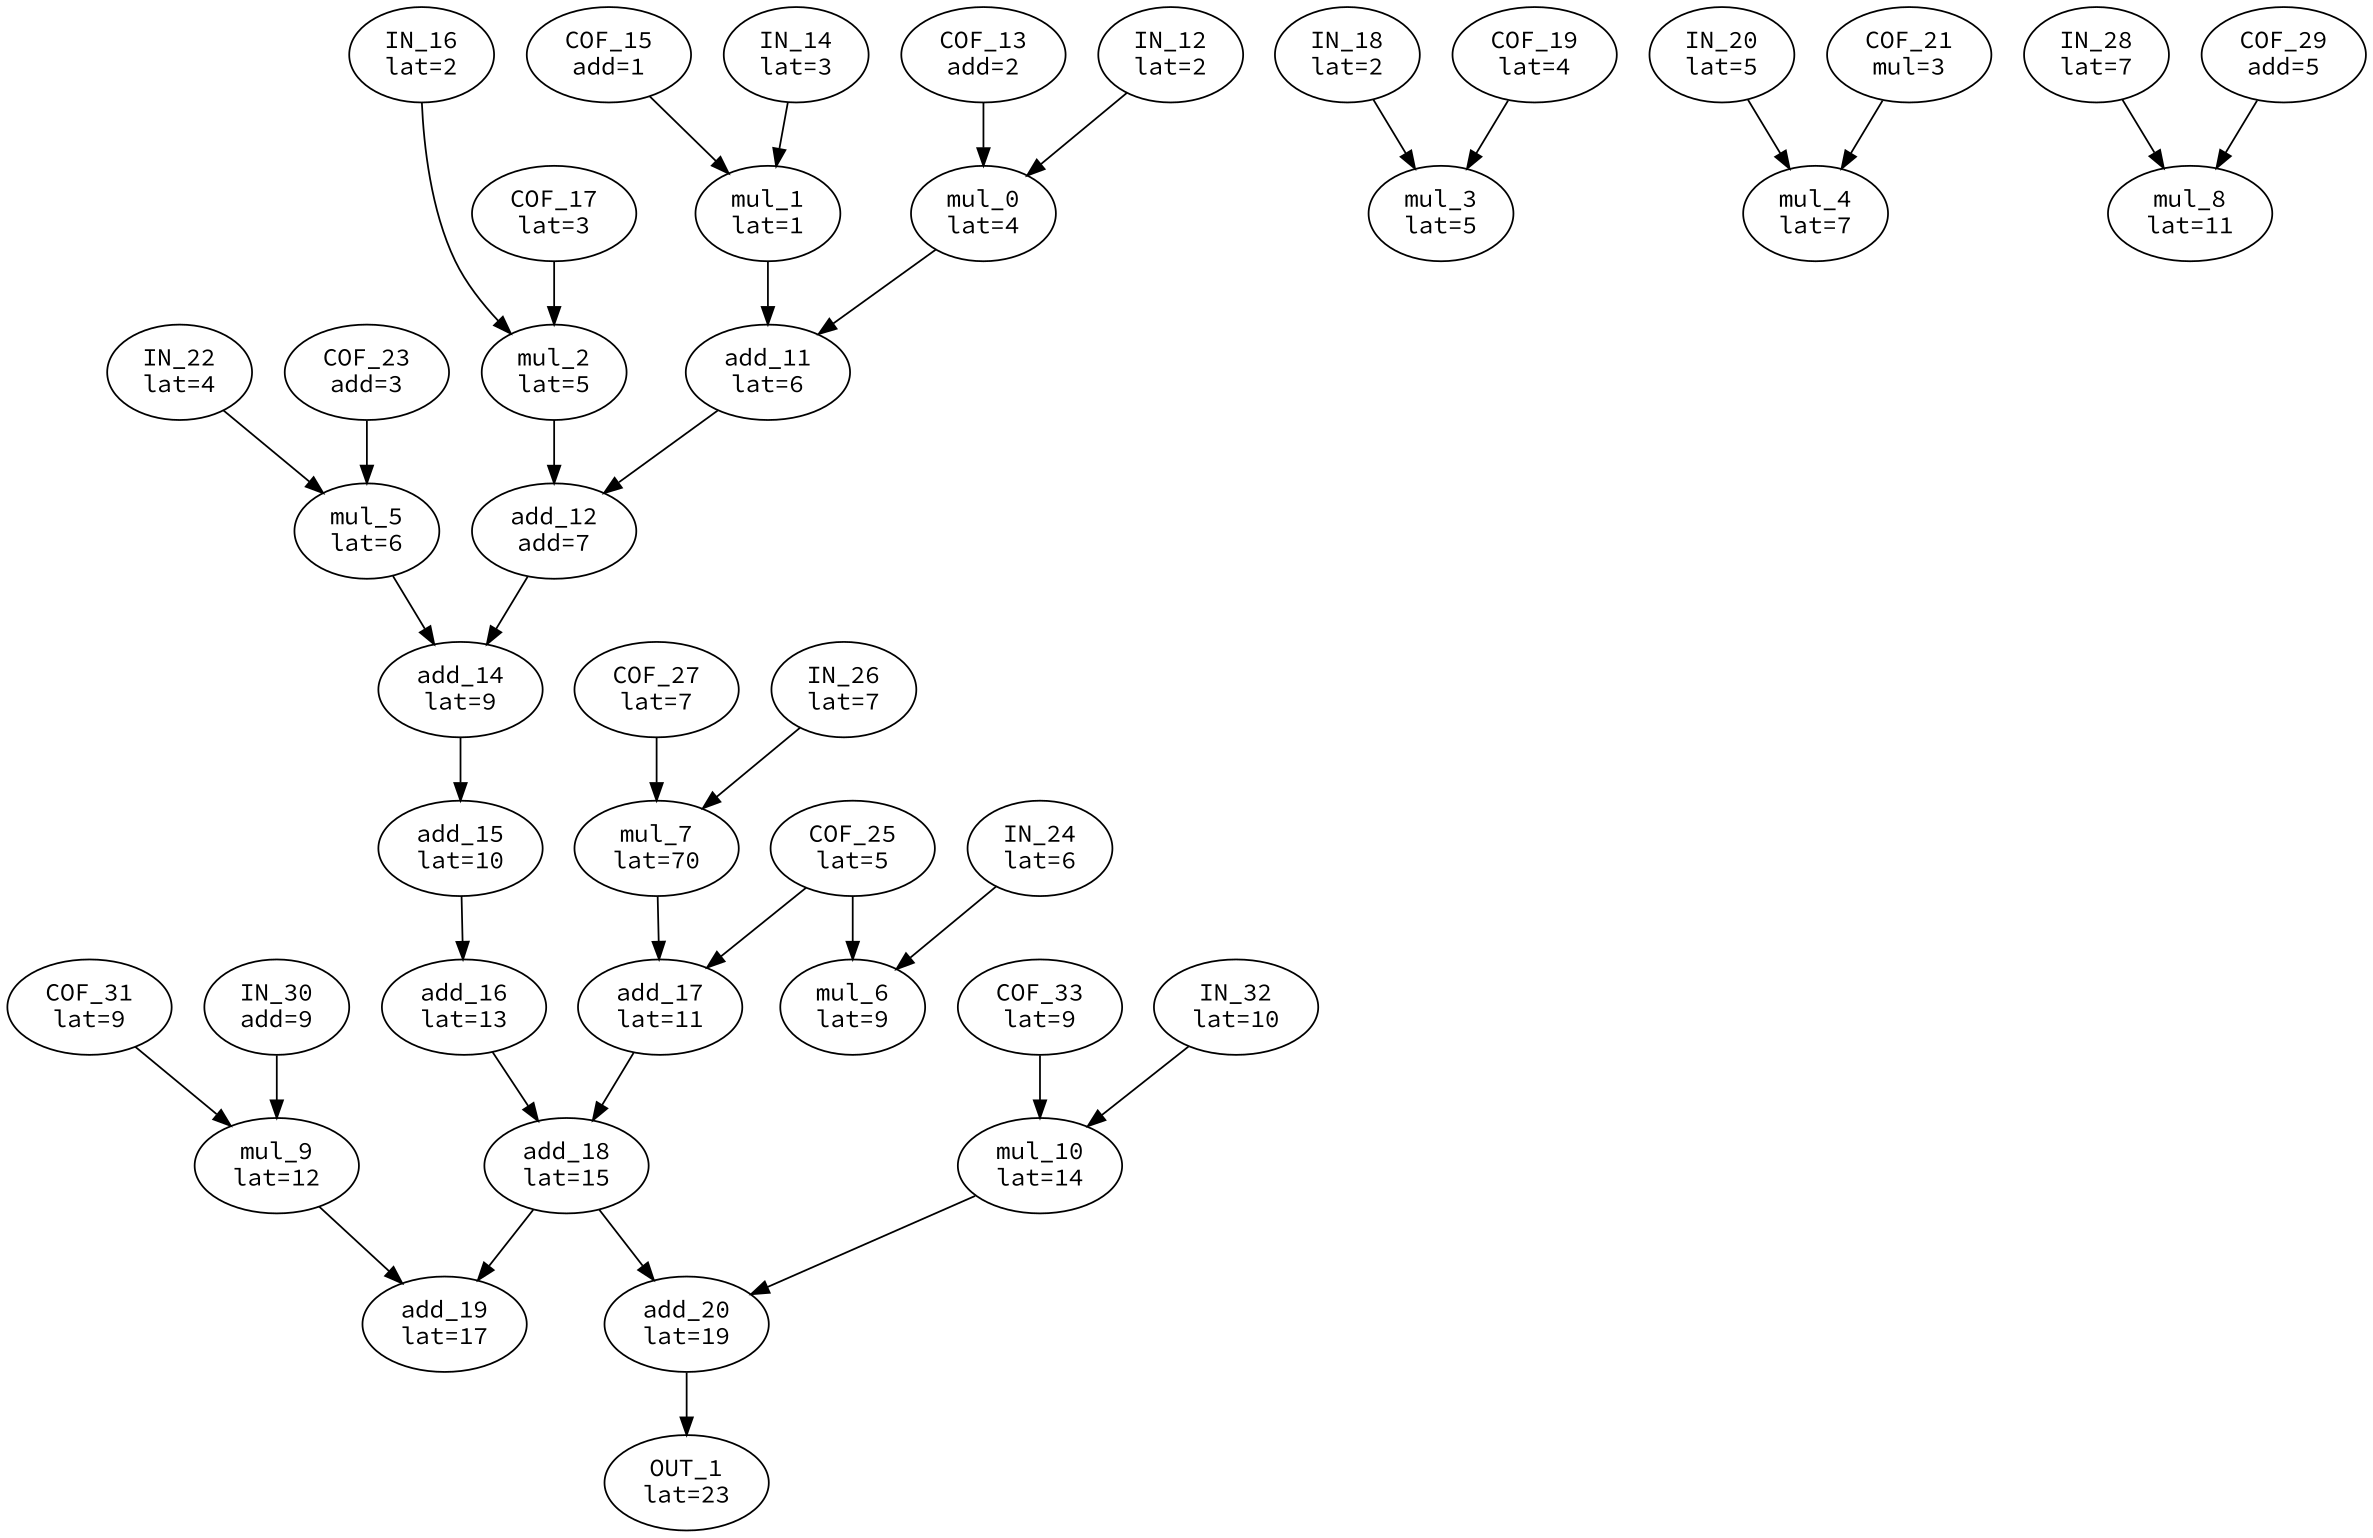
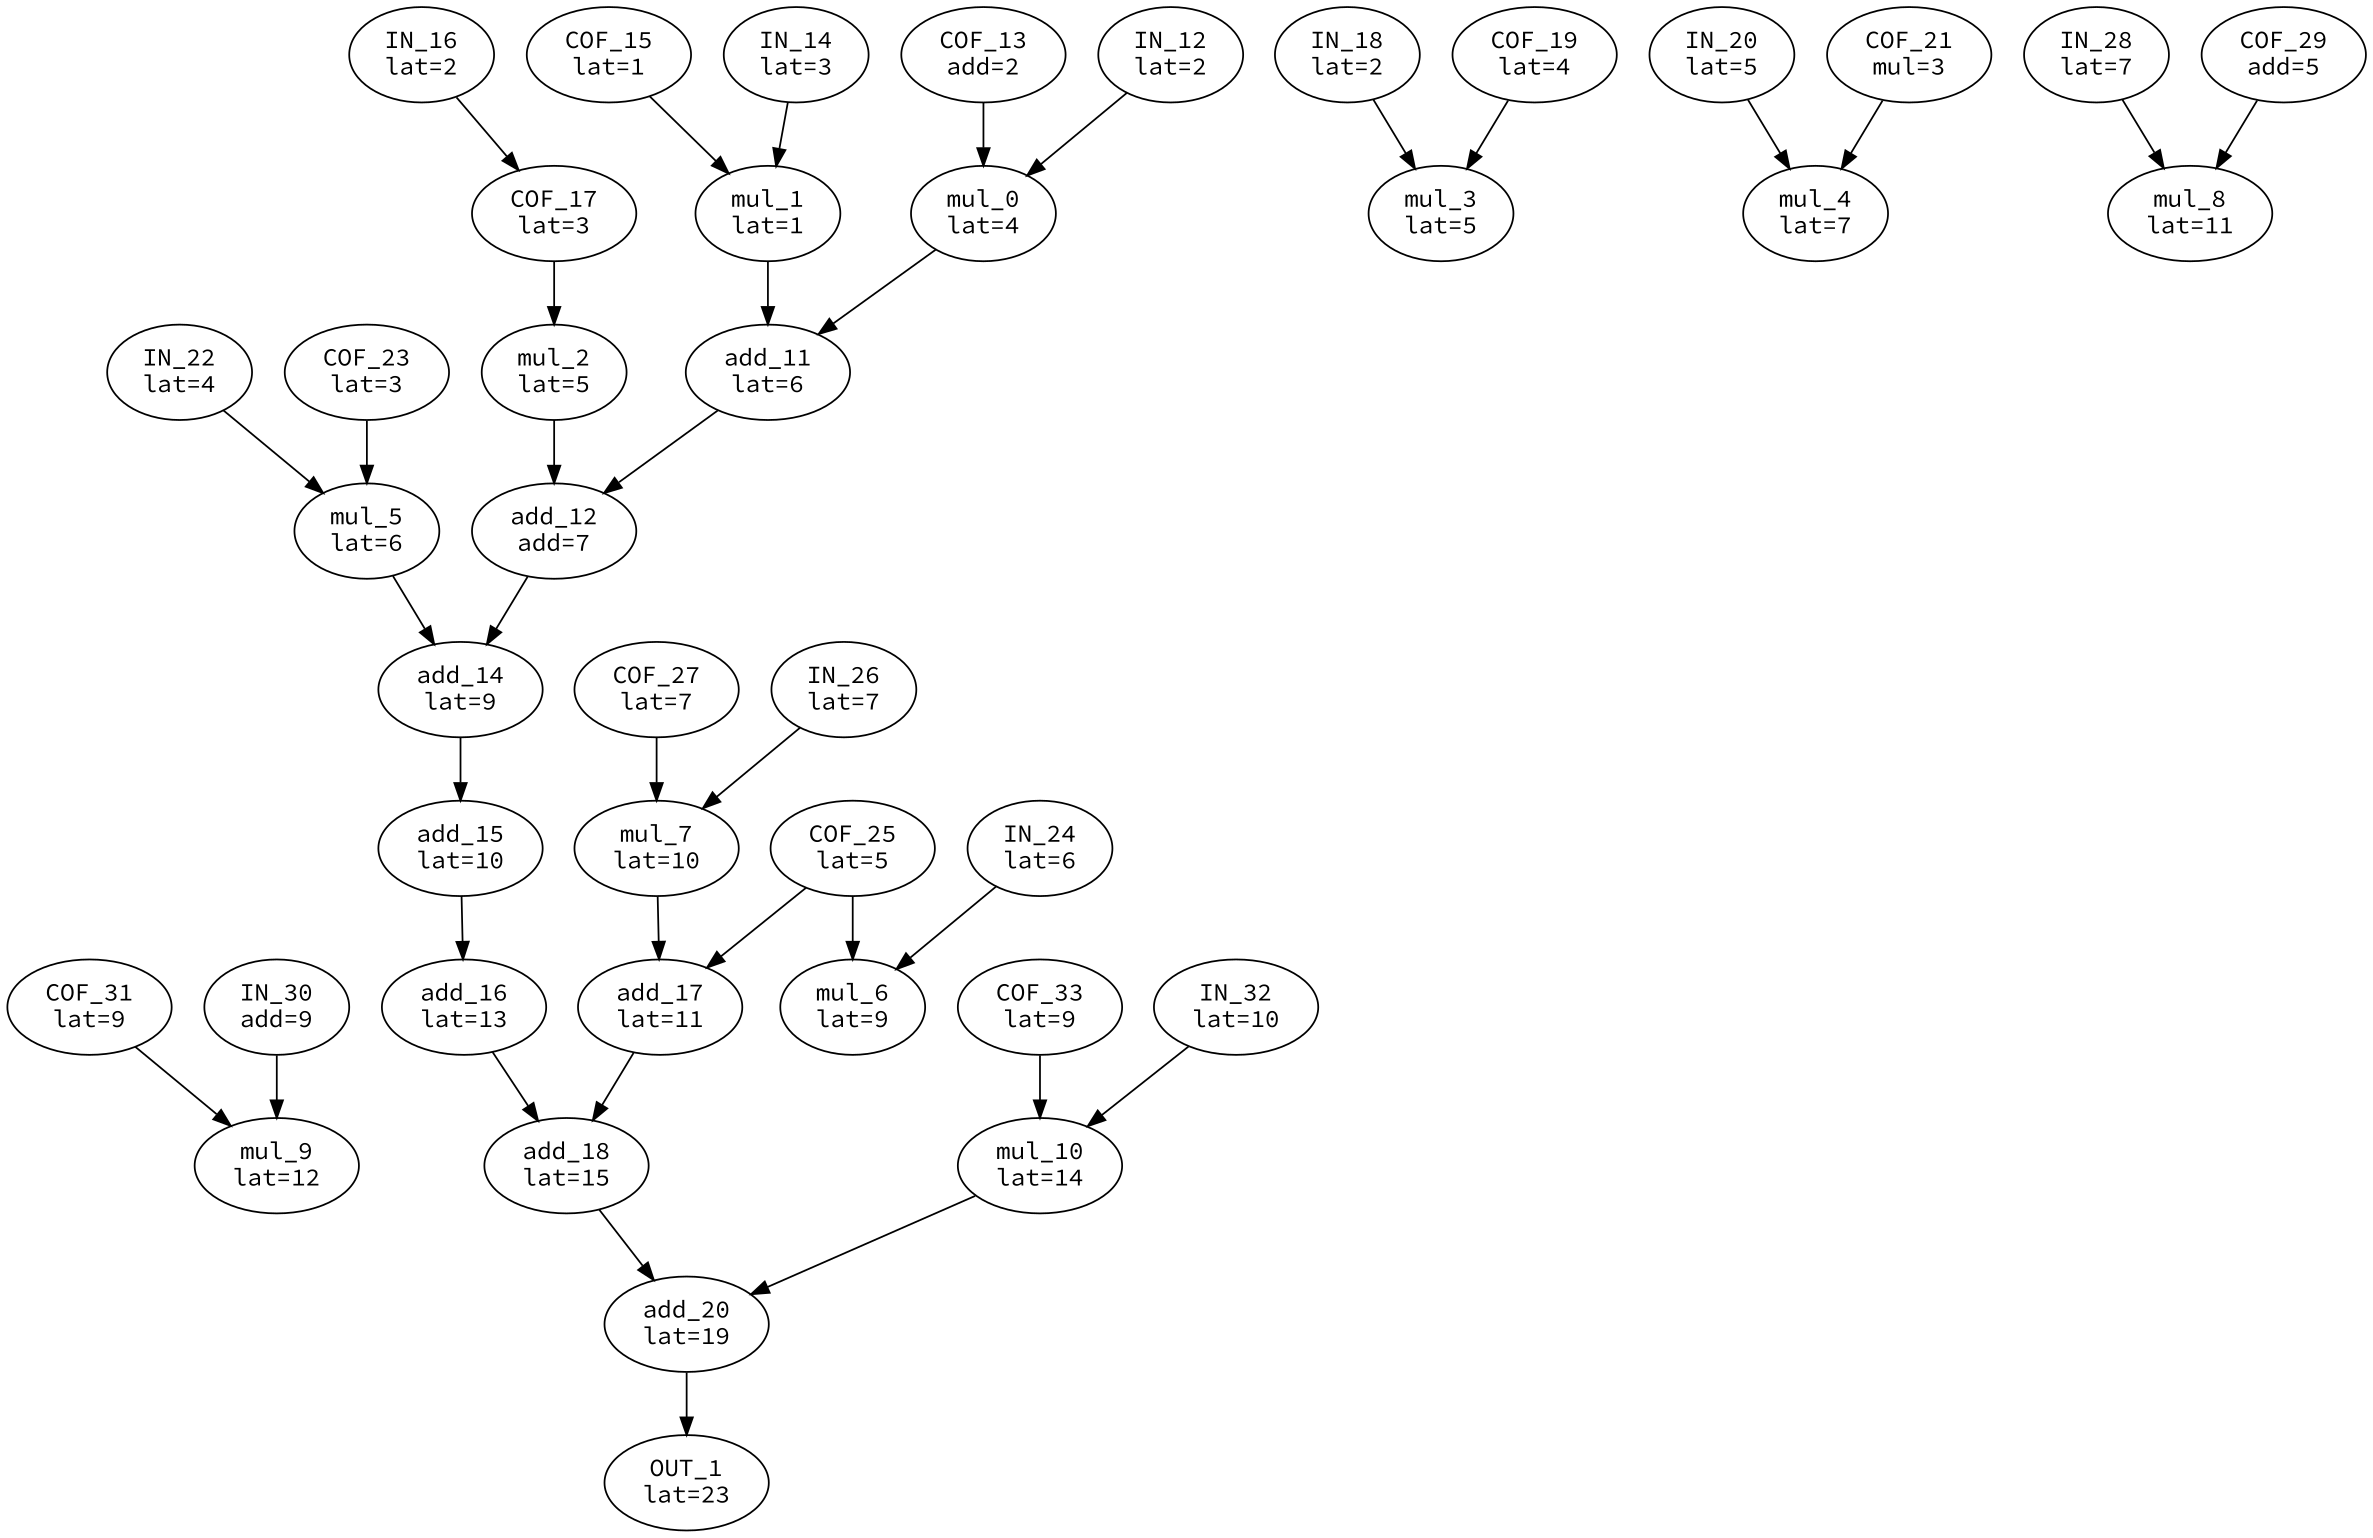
(609, 55) -> (609, 55)
(440, 220) -> (482, 127)
(367, 372) -> (367, 372)
(657, 848) -> (657, 848)
(445, 1324) -> none
